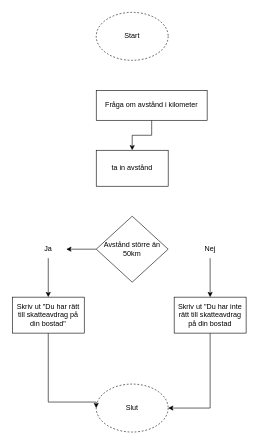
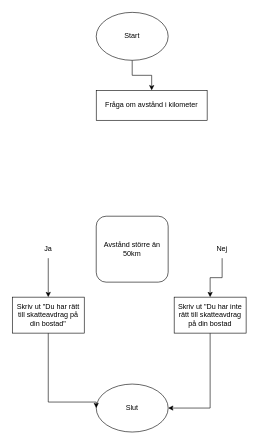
(132, 36) -> (132, 36)
none -> (152, 77)
(132, 137) -> none
(132, 168) -> none
(71, 249) -> none
(132, 249) -> (132, 249)
(210, 249) -> (222, 249)
(132, 408) -> (132, 408)
